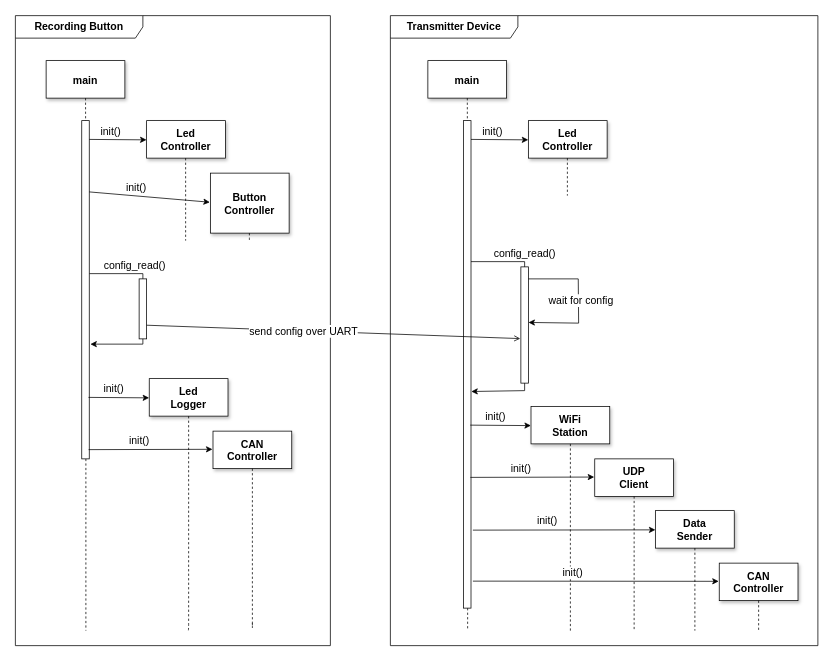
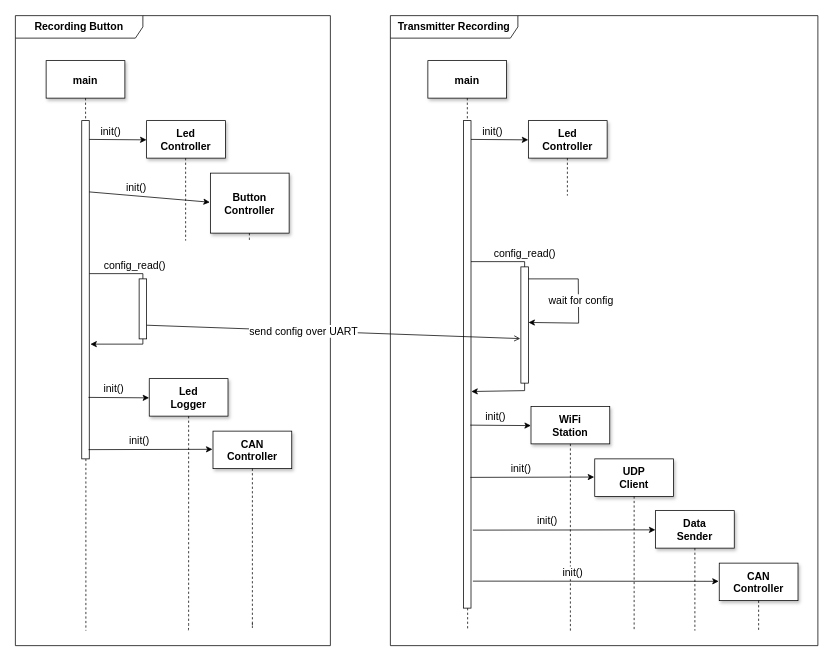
(454, 27) -> (454, 27)
